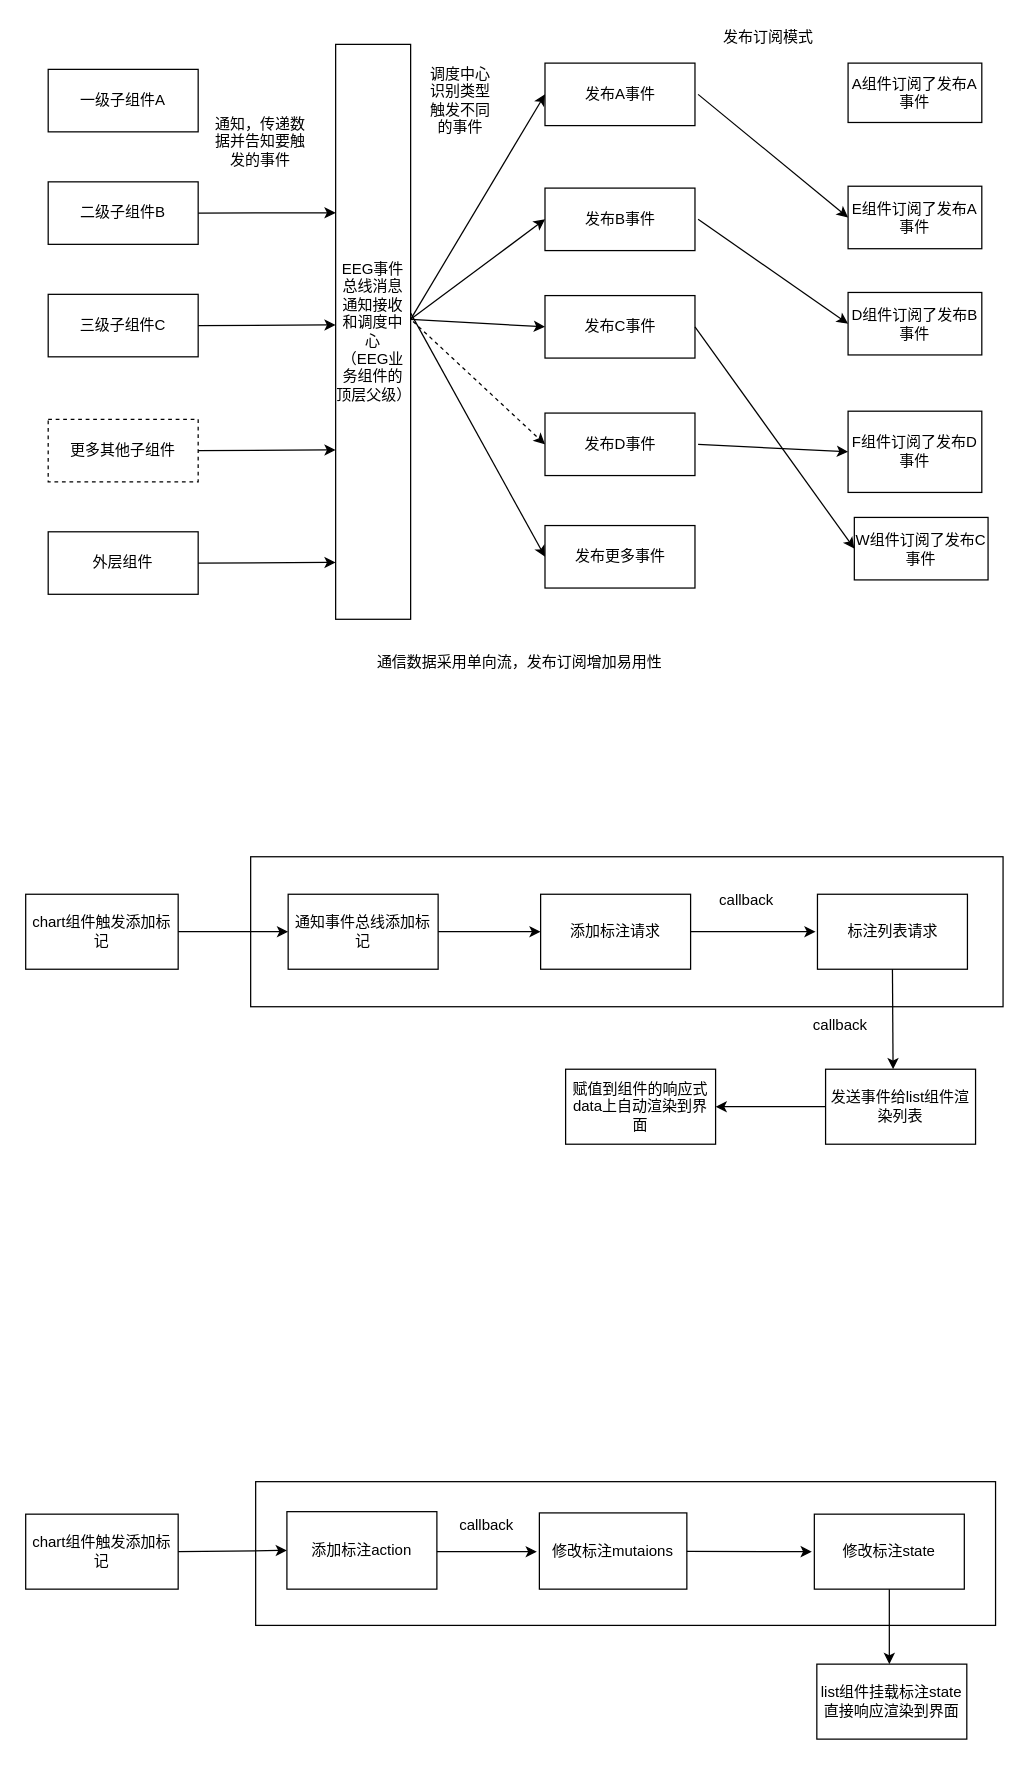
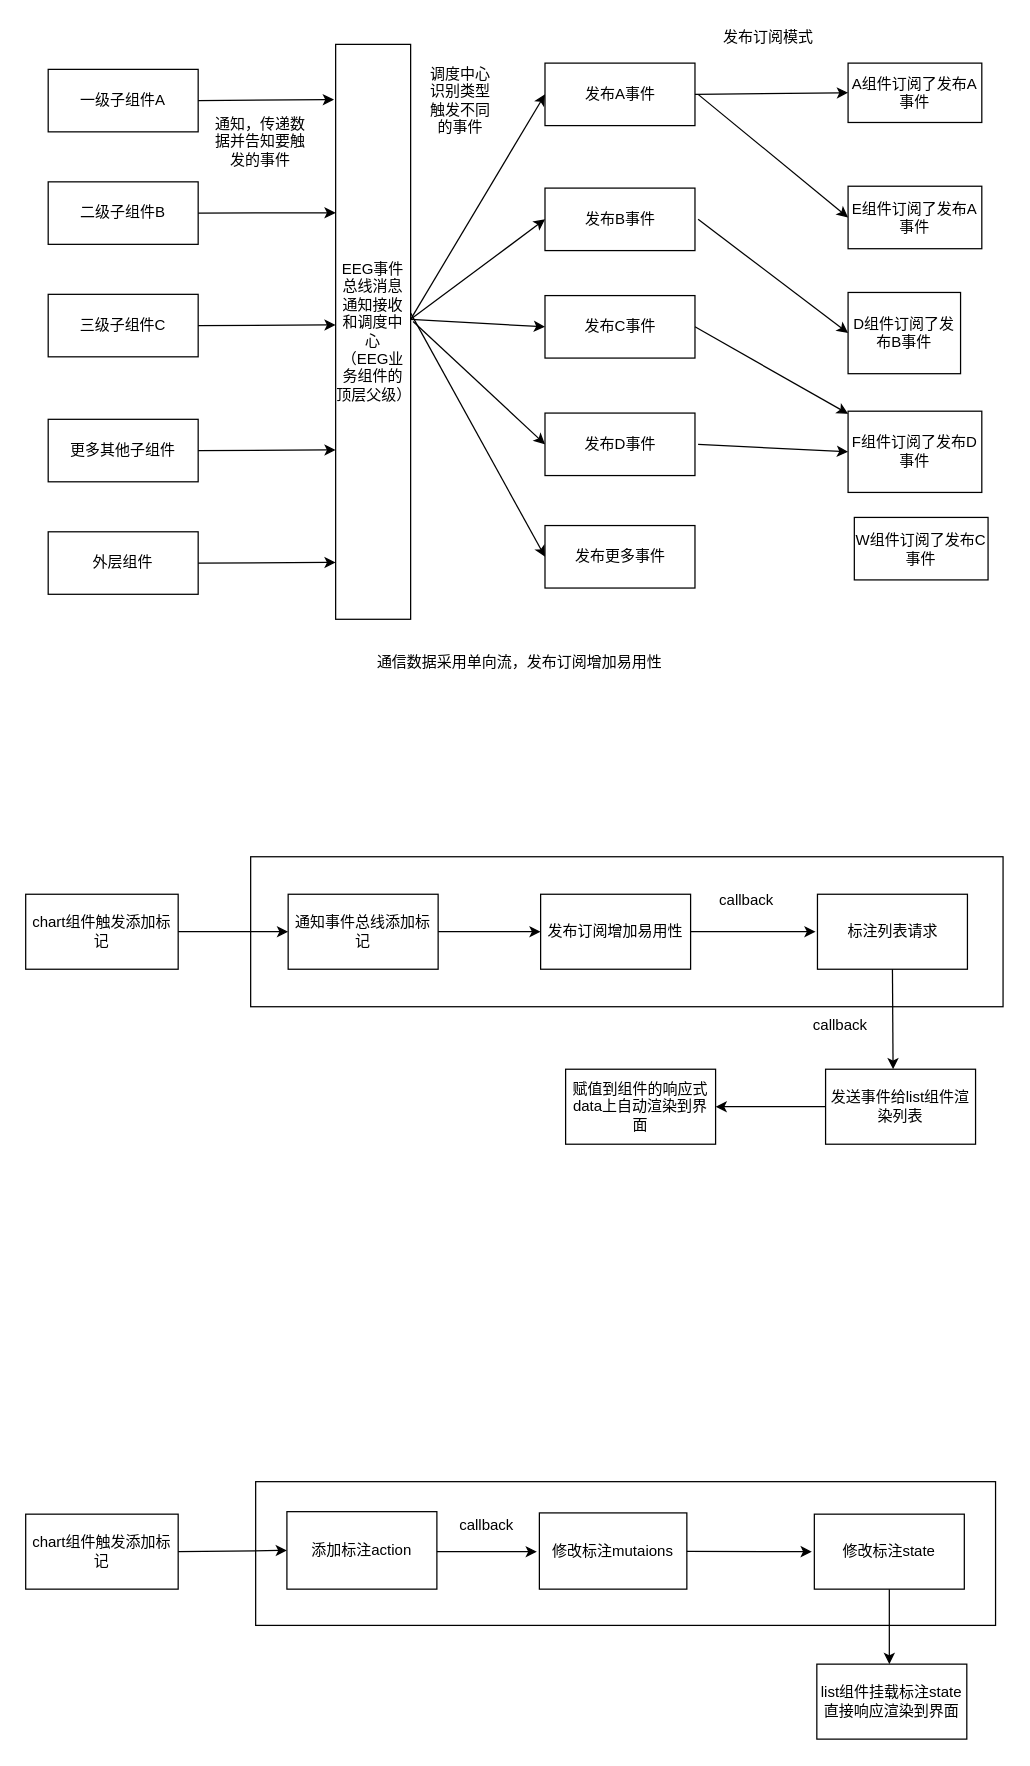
none -> (767, 94)
none -> (262, 100)
(915, 324) -> (904, 333)
(481, 384) -> (481, 384)
(772, 434) -> (768, 368)
(123, 451) -> (123, 451)
(616, 932) -> (616, 932)
